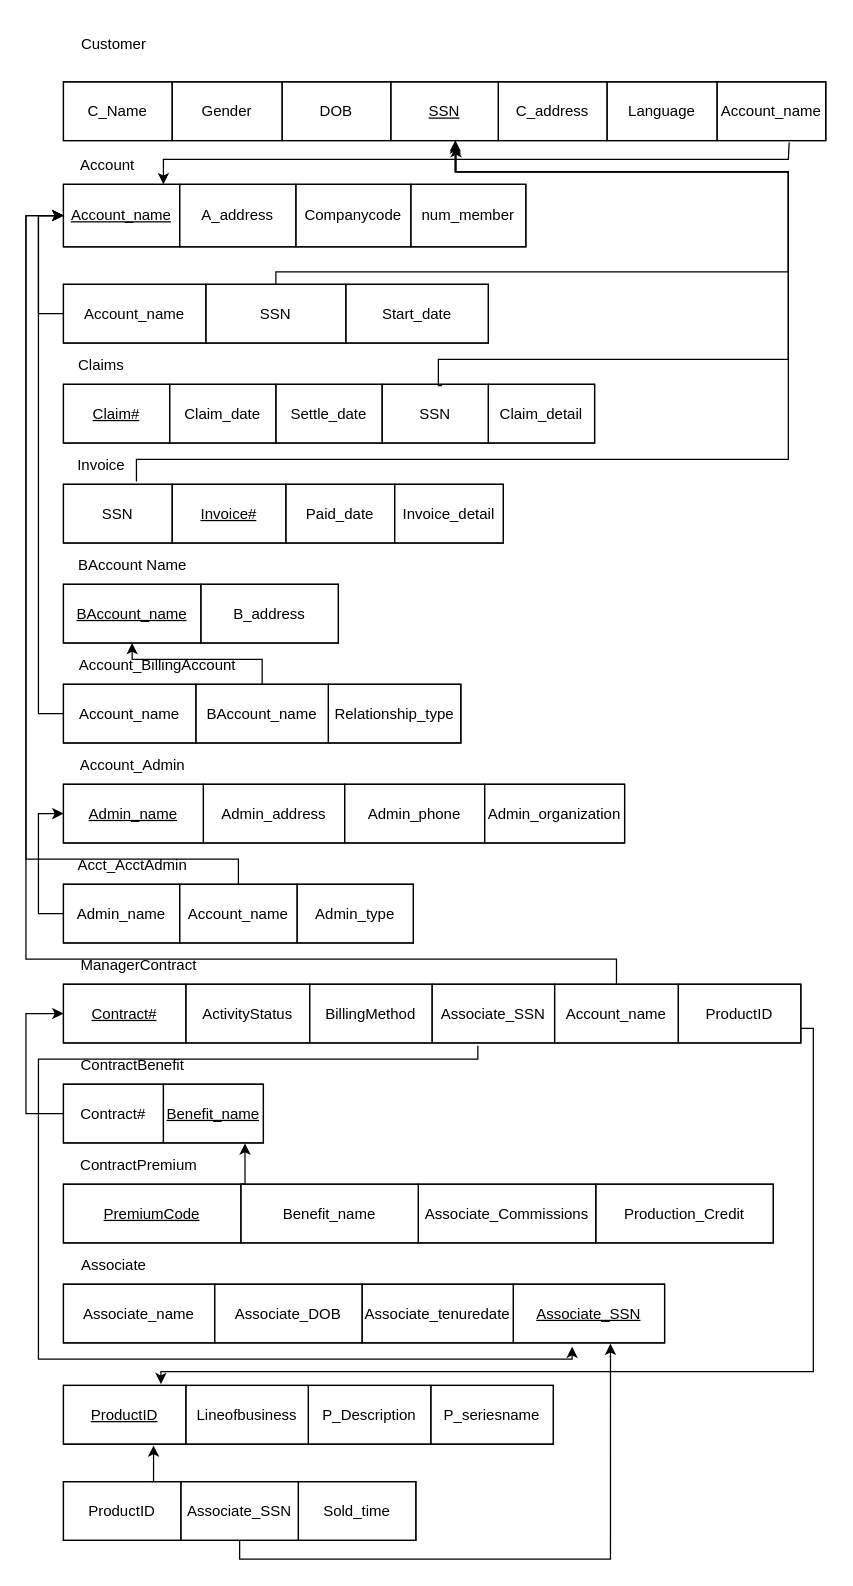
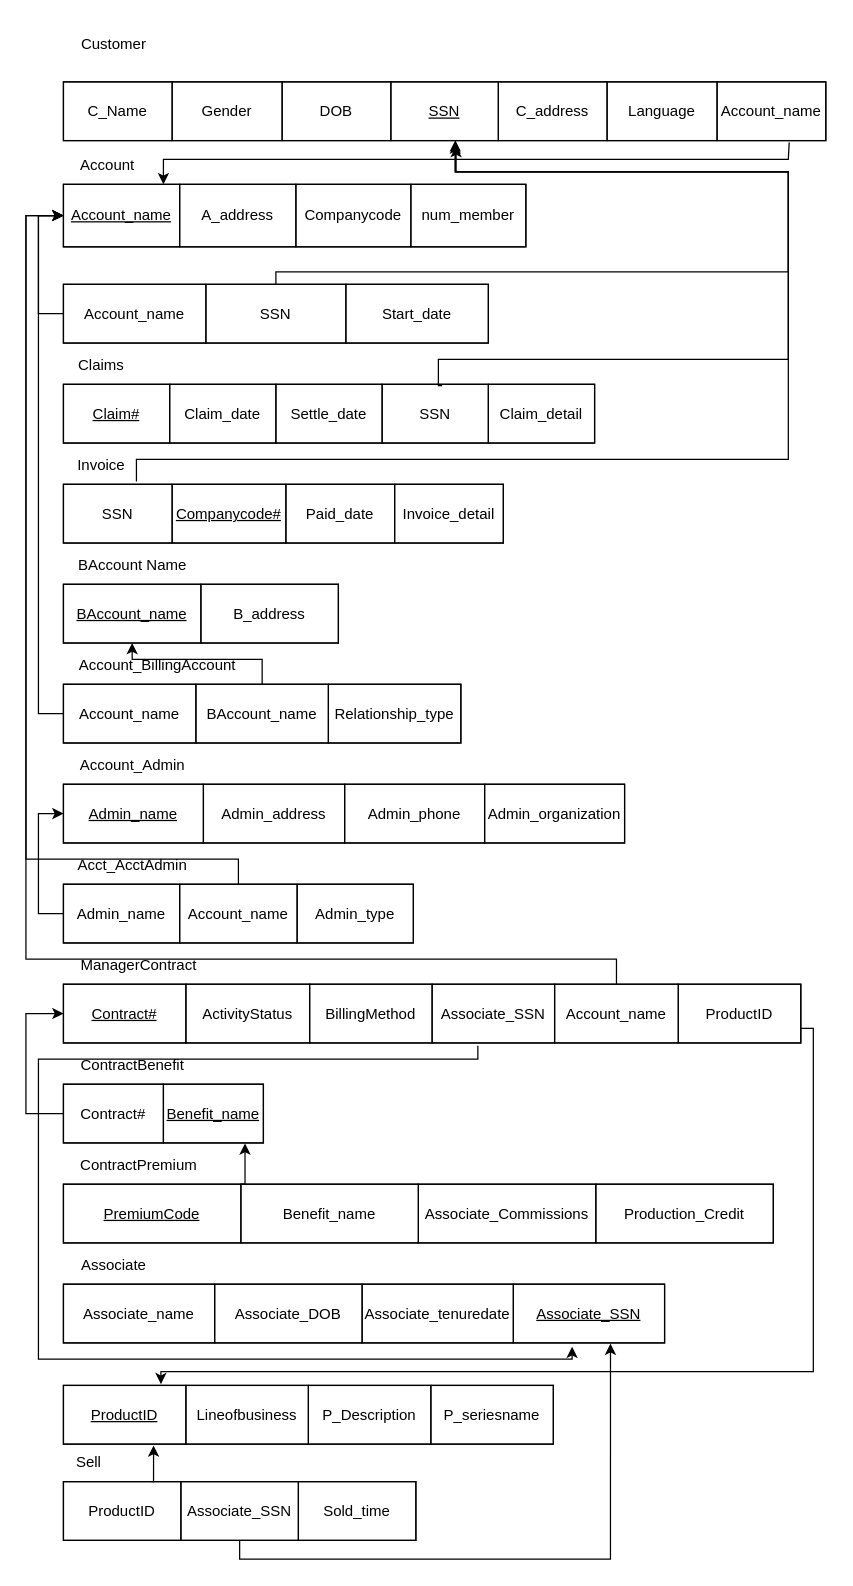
(229, 514) -> (229, 514)
none -> (88, 1463)
